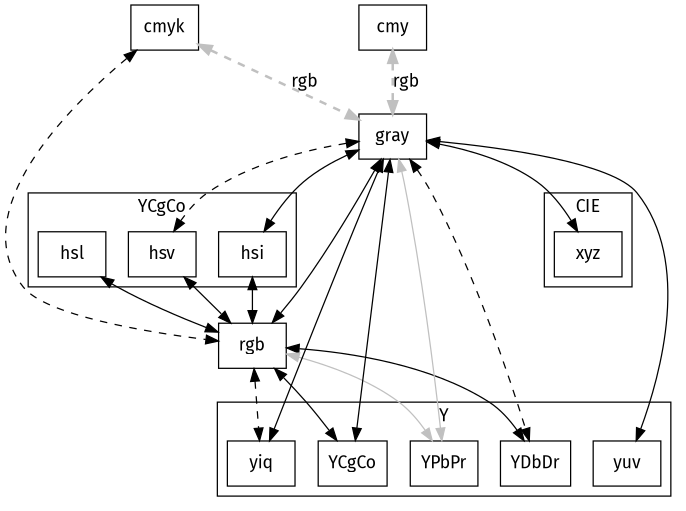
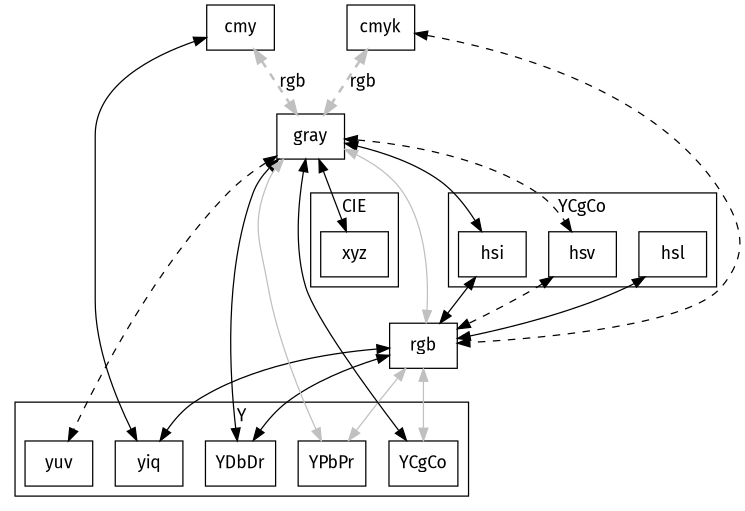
(647, 210) -> (155, 285)
(331, 243) -> (417, 220)
(479, 296) -> (233, 295)
(207, 300) -> (506, 304)
(325, 300) -> (95, 213)
(257, 410) -> (263, 370)
(313, 410) -> (423, 410)
